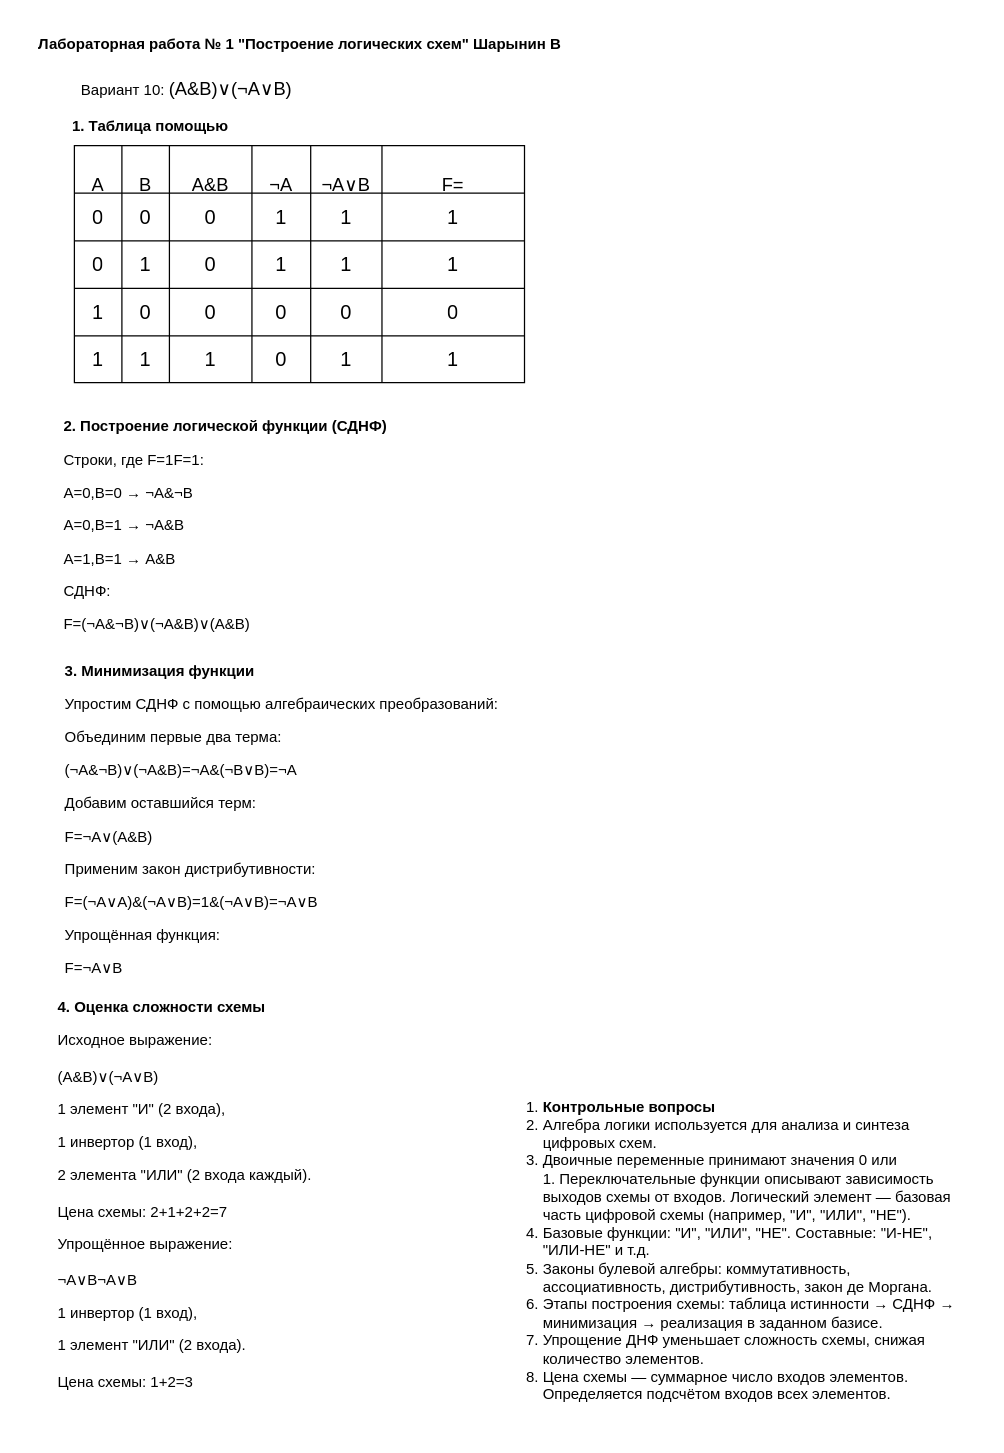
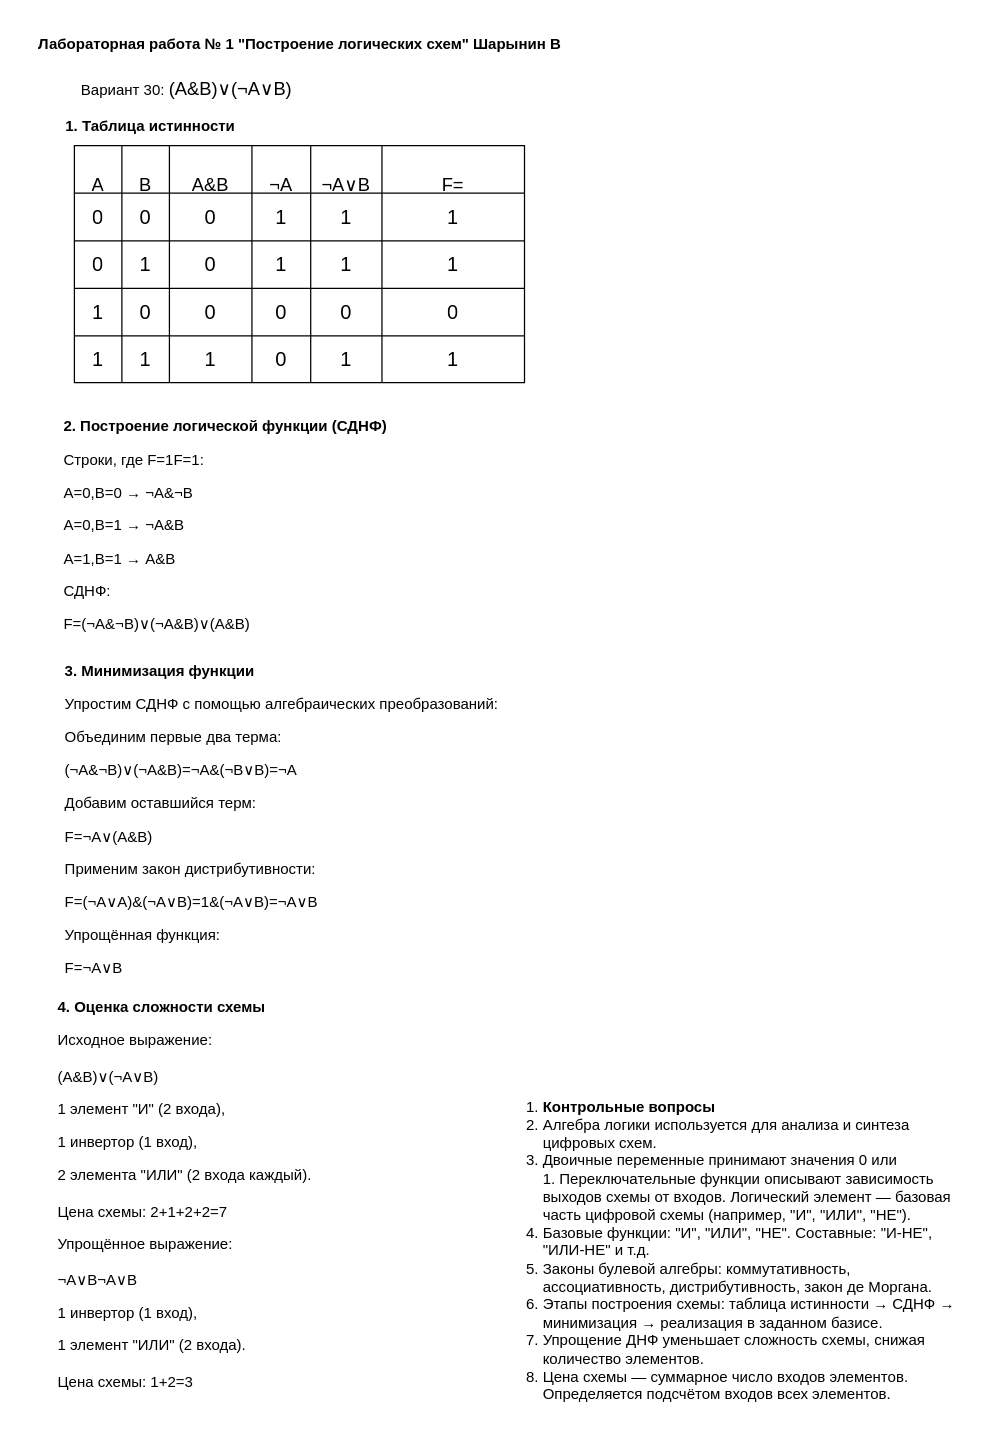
(187, 89) -> (187, 89)
(151, 127) -> (151, 127)
